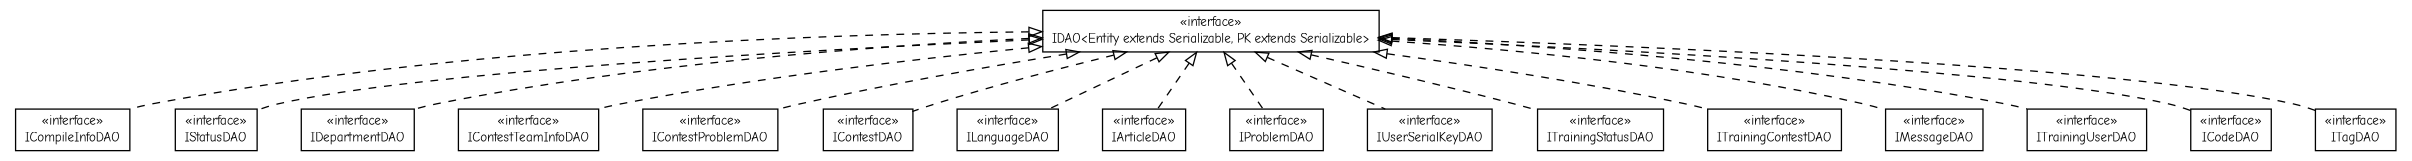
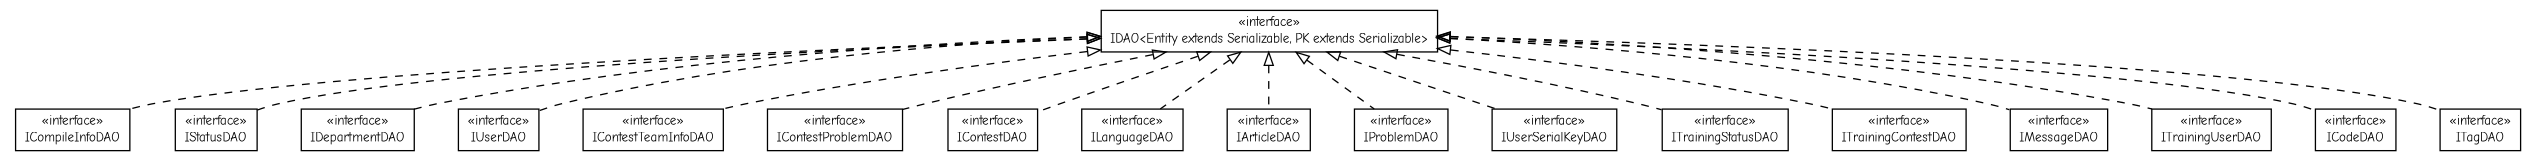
none -> (499, 130)
